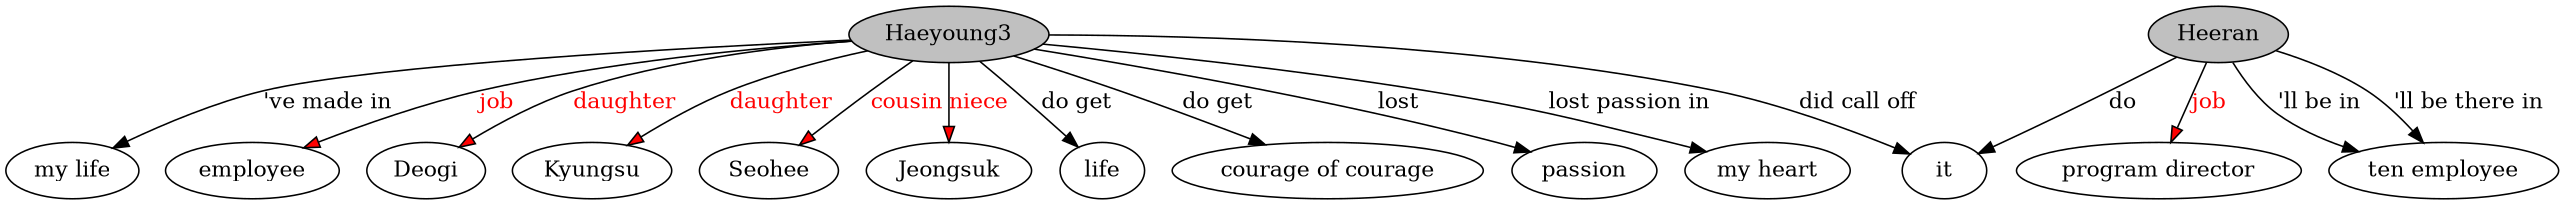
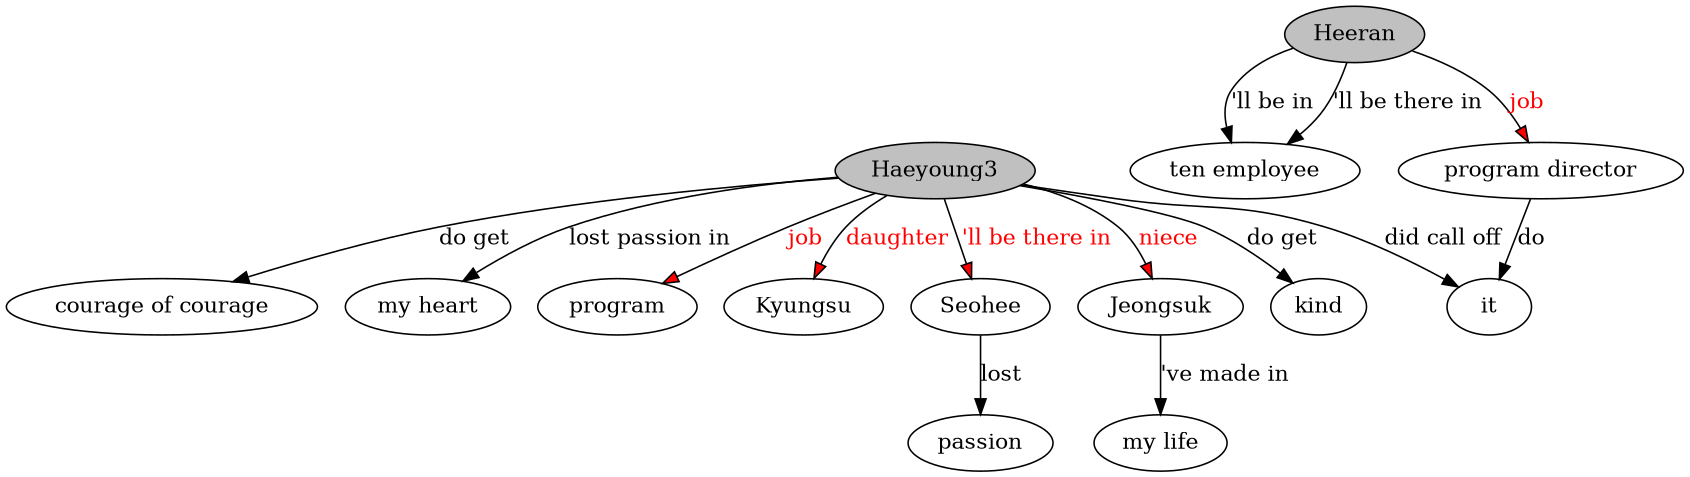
(484, 63) -> (1161, 367)
(1276, 93) -> (981, 367)
(907, 103) -> (1037, 239)
(2085, 103) -> (1518, 232)
(252, 171) -> (617, 307)
(426, 171) -> none
(1102, 171) -> (1319, 307)
